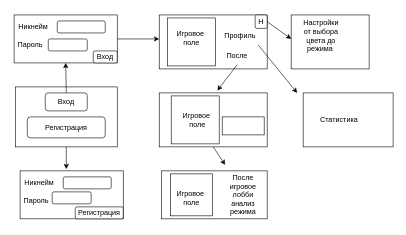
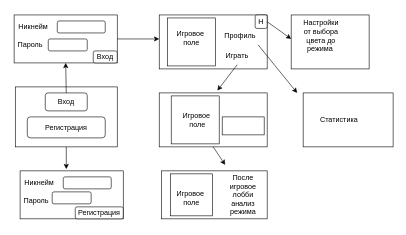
(237, 56) -> (237, 56)
